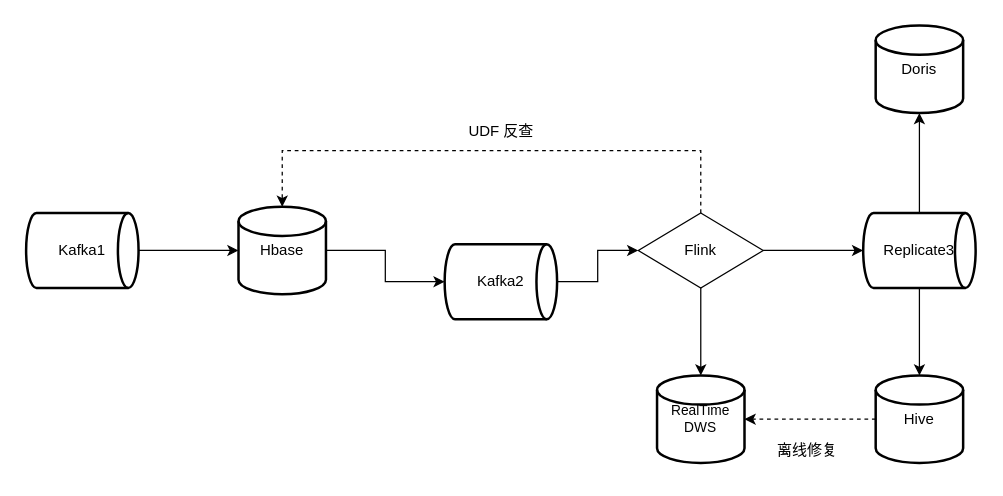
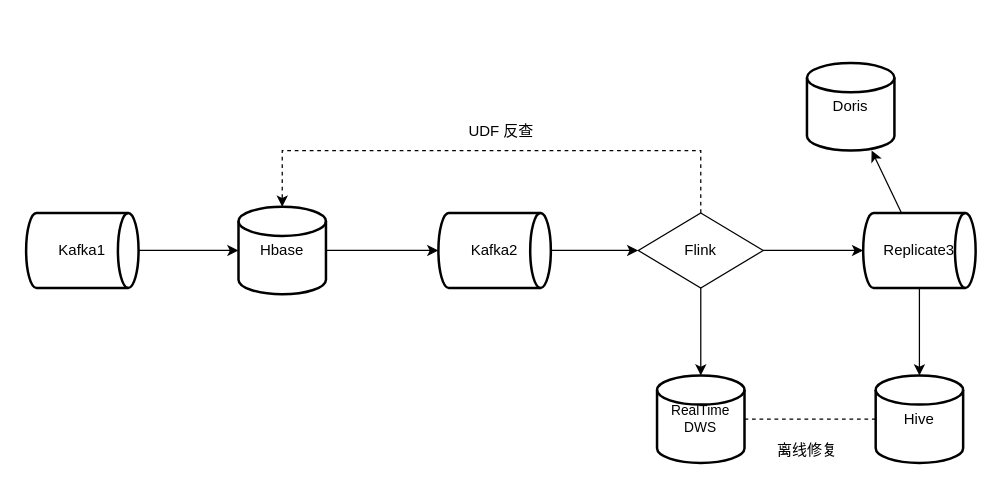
(919, 69) -> (851, 107)
(501, 282) -> (494, 251)
(754, 419) -> (750, 419)
